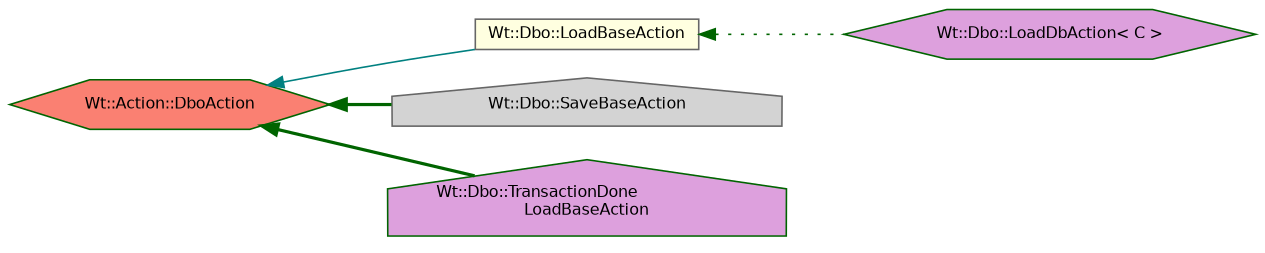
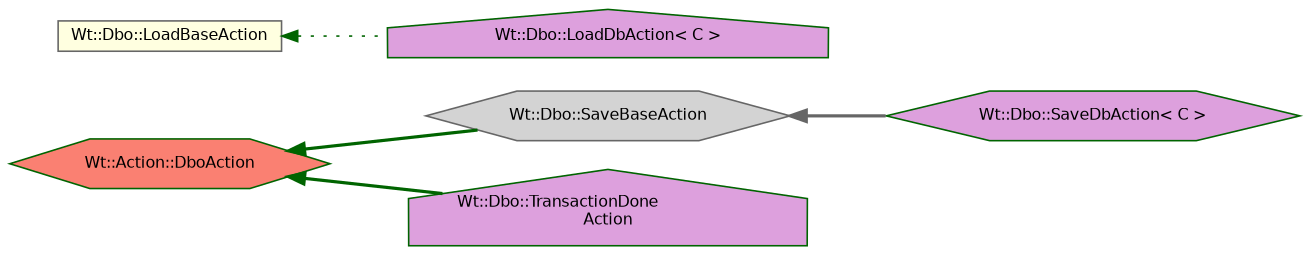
(1050, 34) -> (608, 36)
(379, 65) -> none
(587, 105) -> (608, 116)
none -> (1093, 116)
(587, 202) -> (608, 212)
